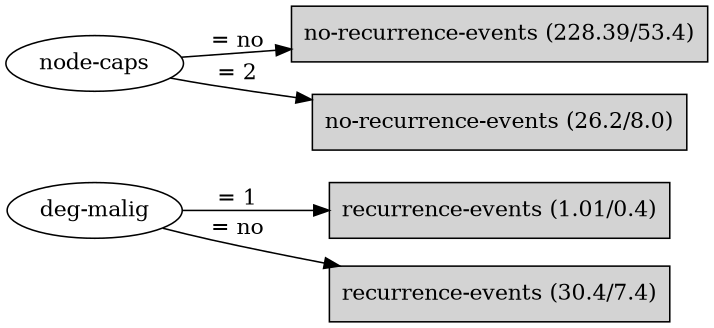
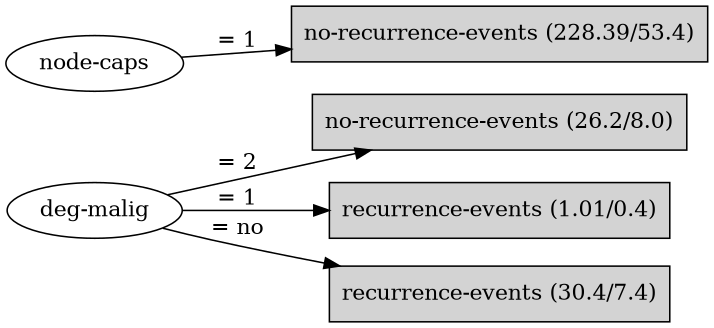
(237, 41) -> (237, 41)
(233, 89) -> (262, 174)
